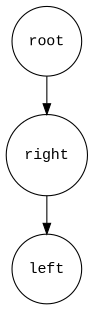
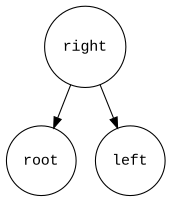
(47, 90) -> (64, 101)
